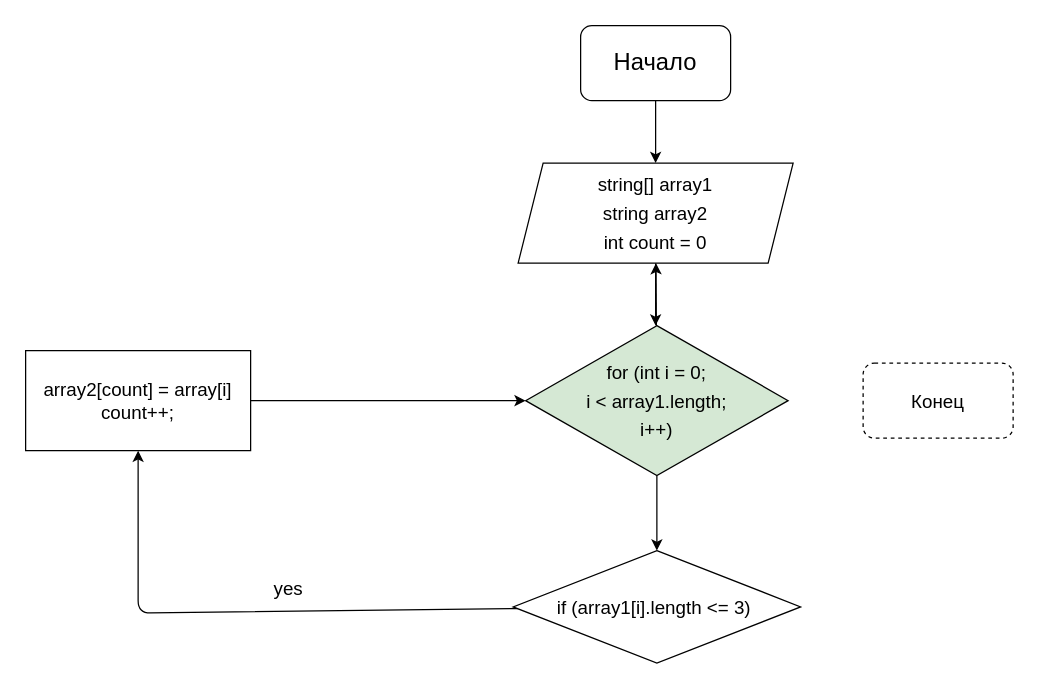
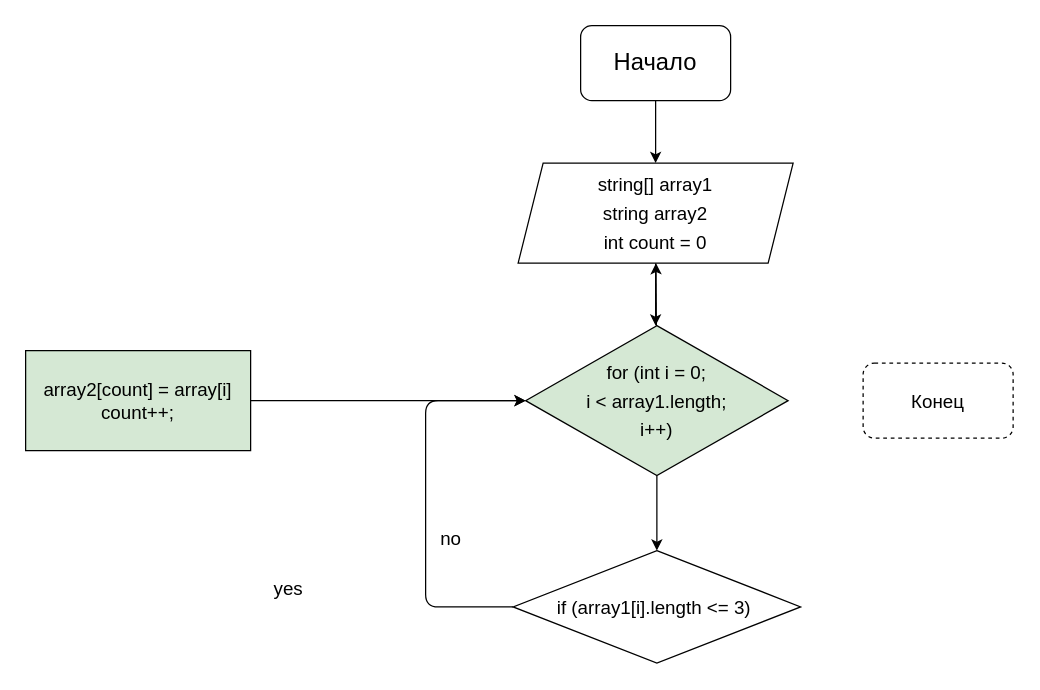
(138, 401) -> (138, 401)
none -> (426, 505)
none -> (451, 538)
(256, 612) -> none
